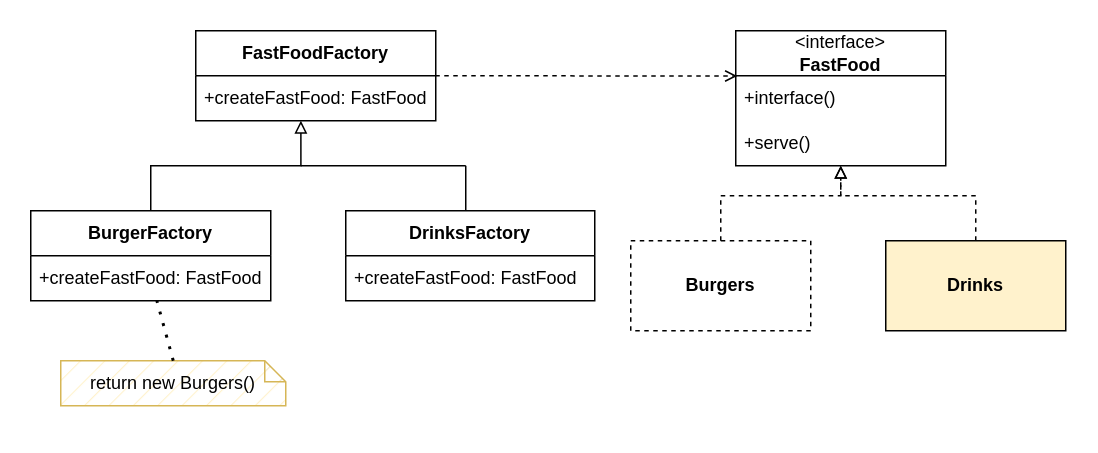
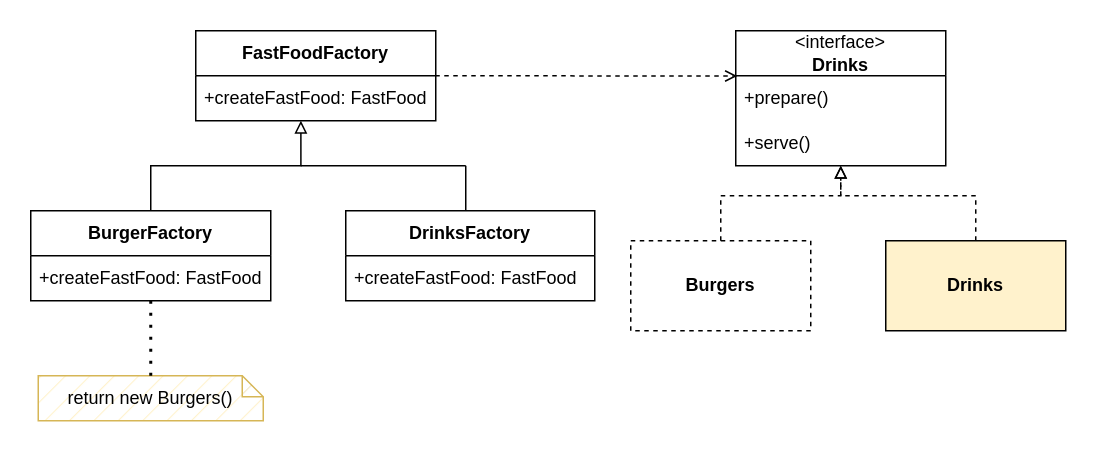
(841, 53) -> (841, 53)
(803, 98) -> (795, 98)
(173, 383) -> (151, 398)
